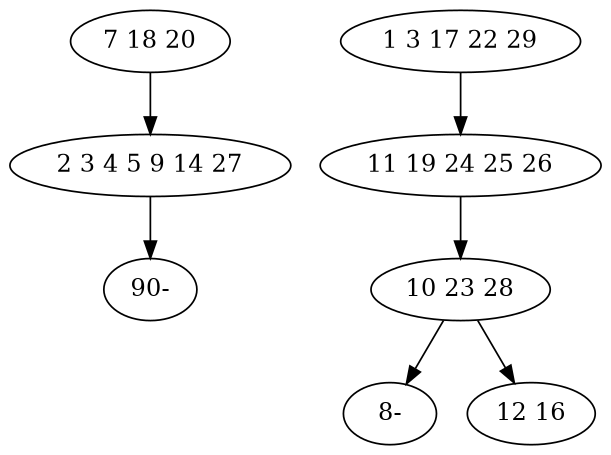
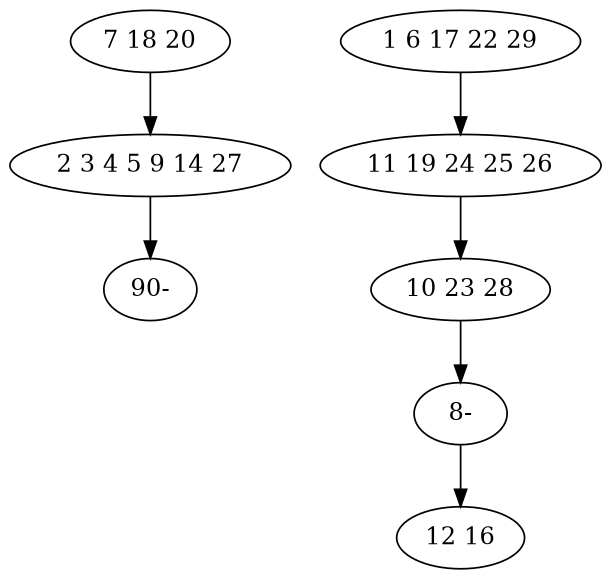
(461, 41) -> (461, 41)
(492, 344) -> (461, 467)
